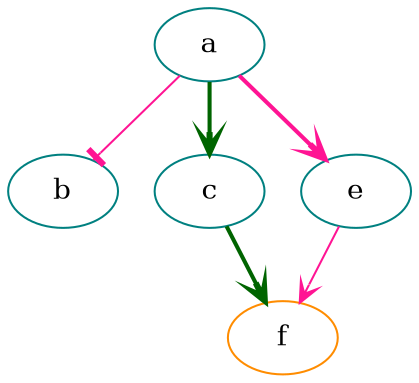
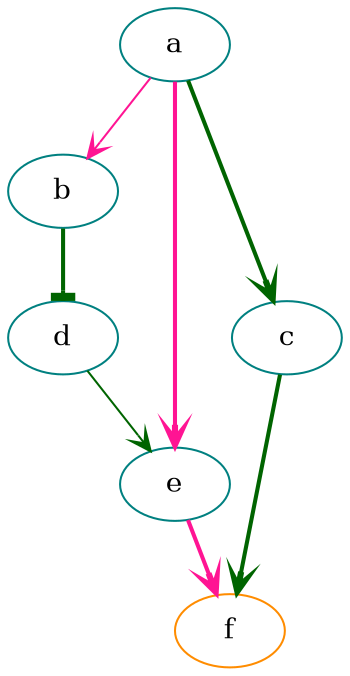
(140, 114) -> (125, 110)
(324, 255) -> (199, 548)
none -> (63, 338)
